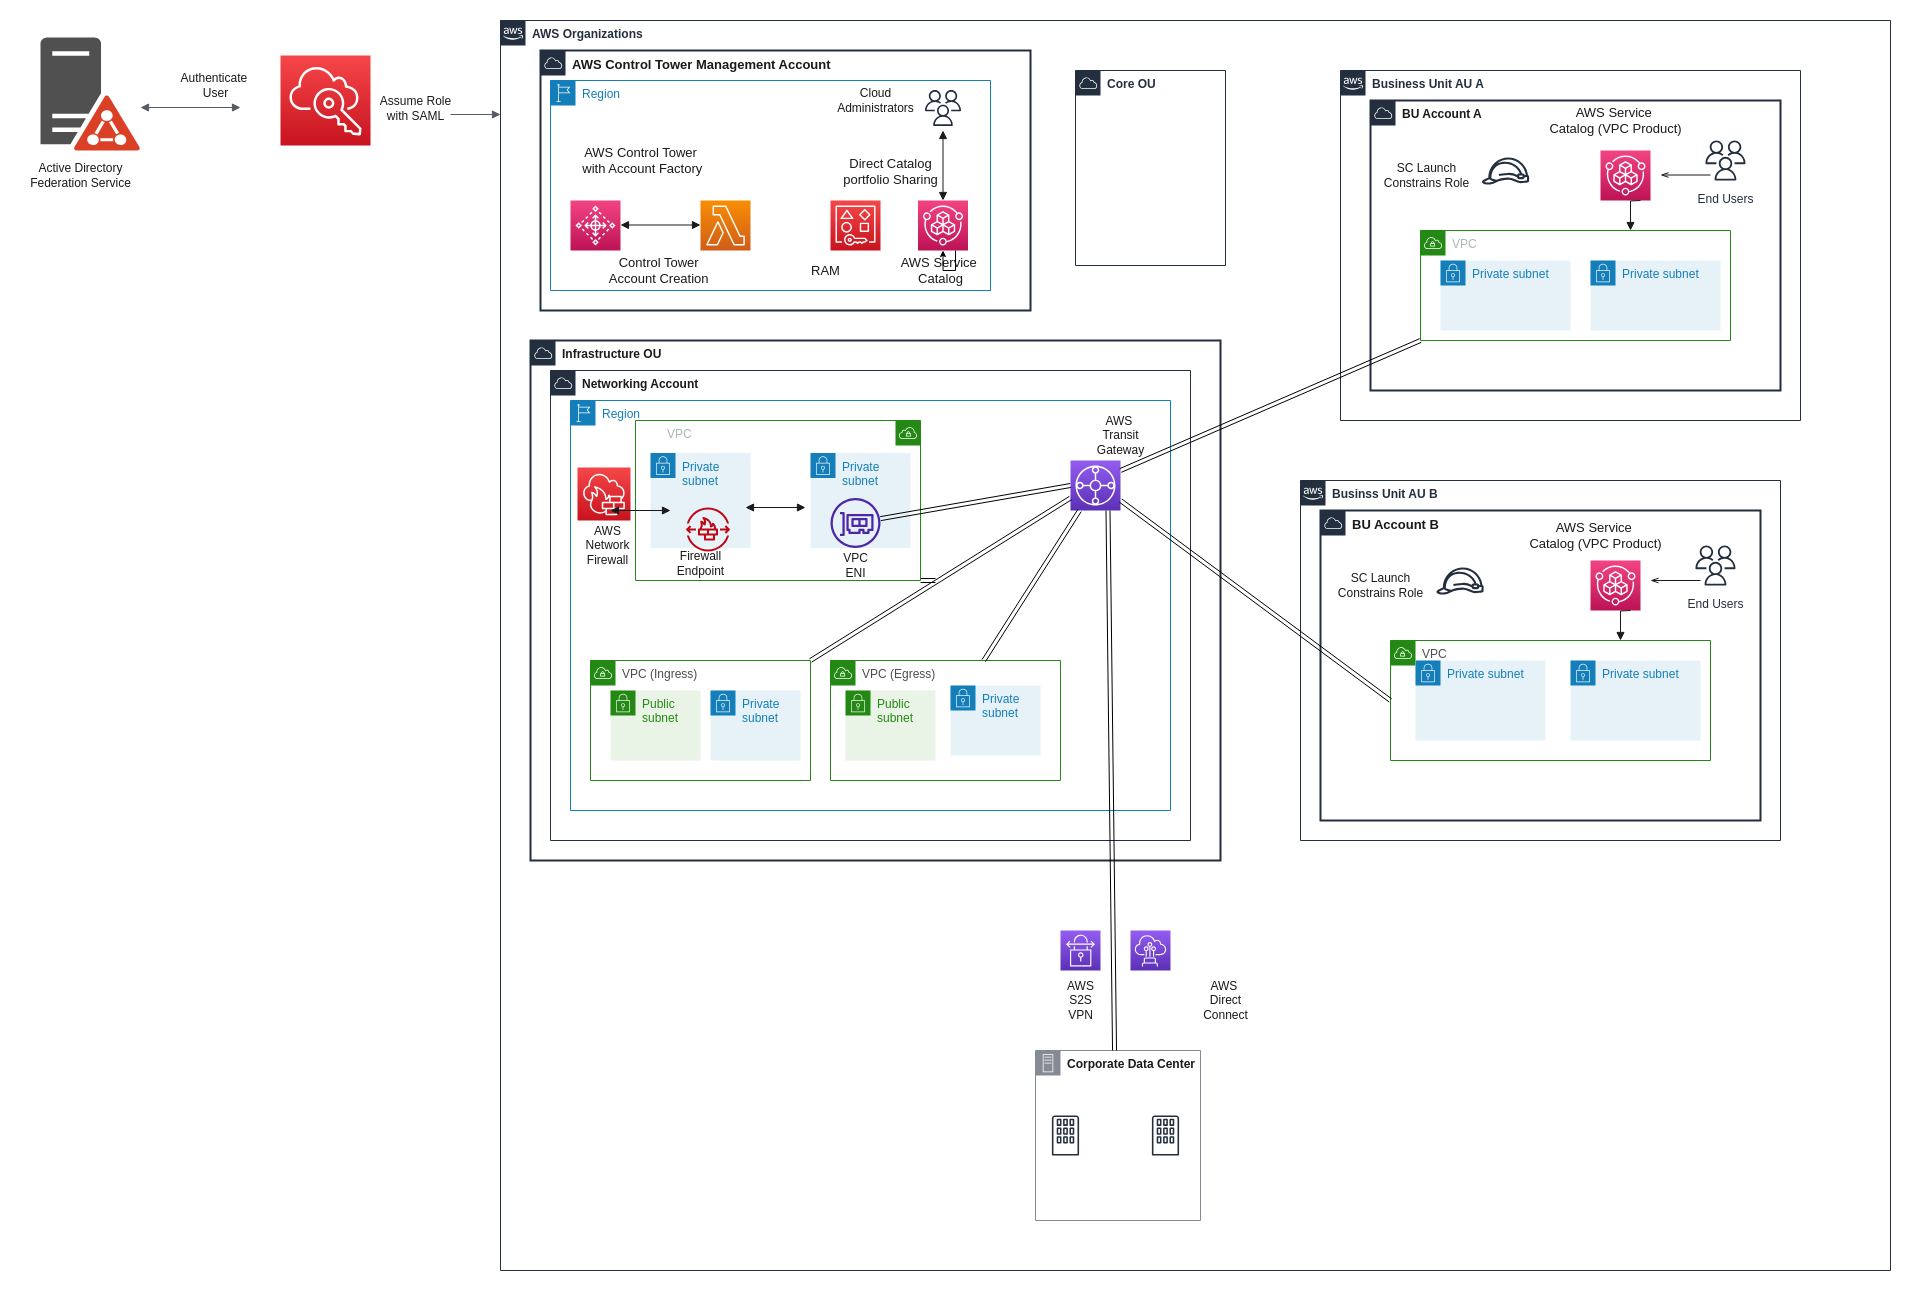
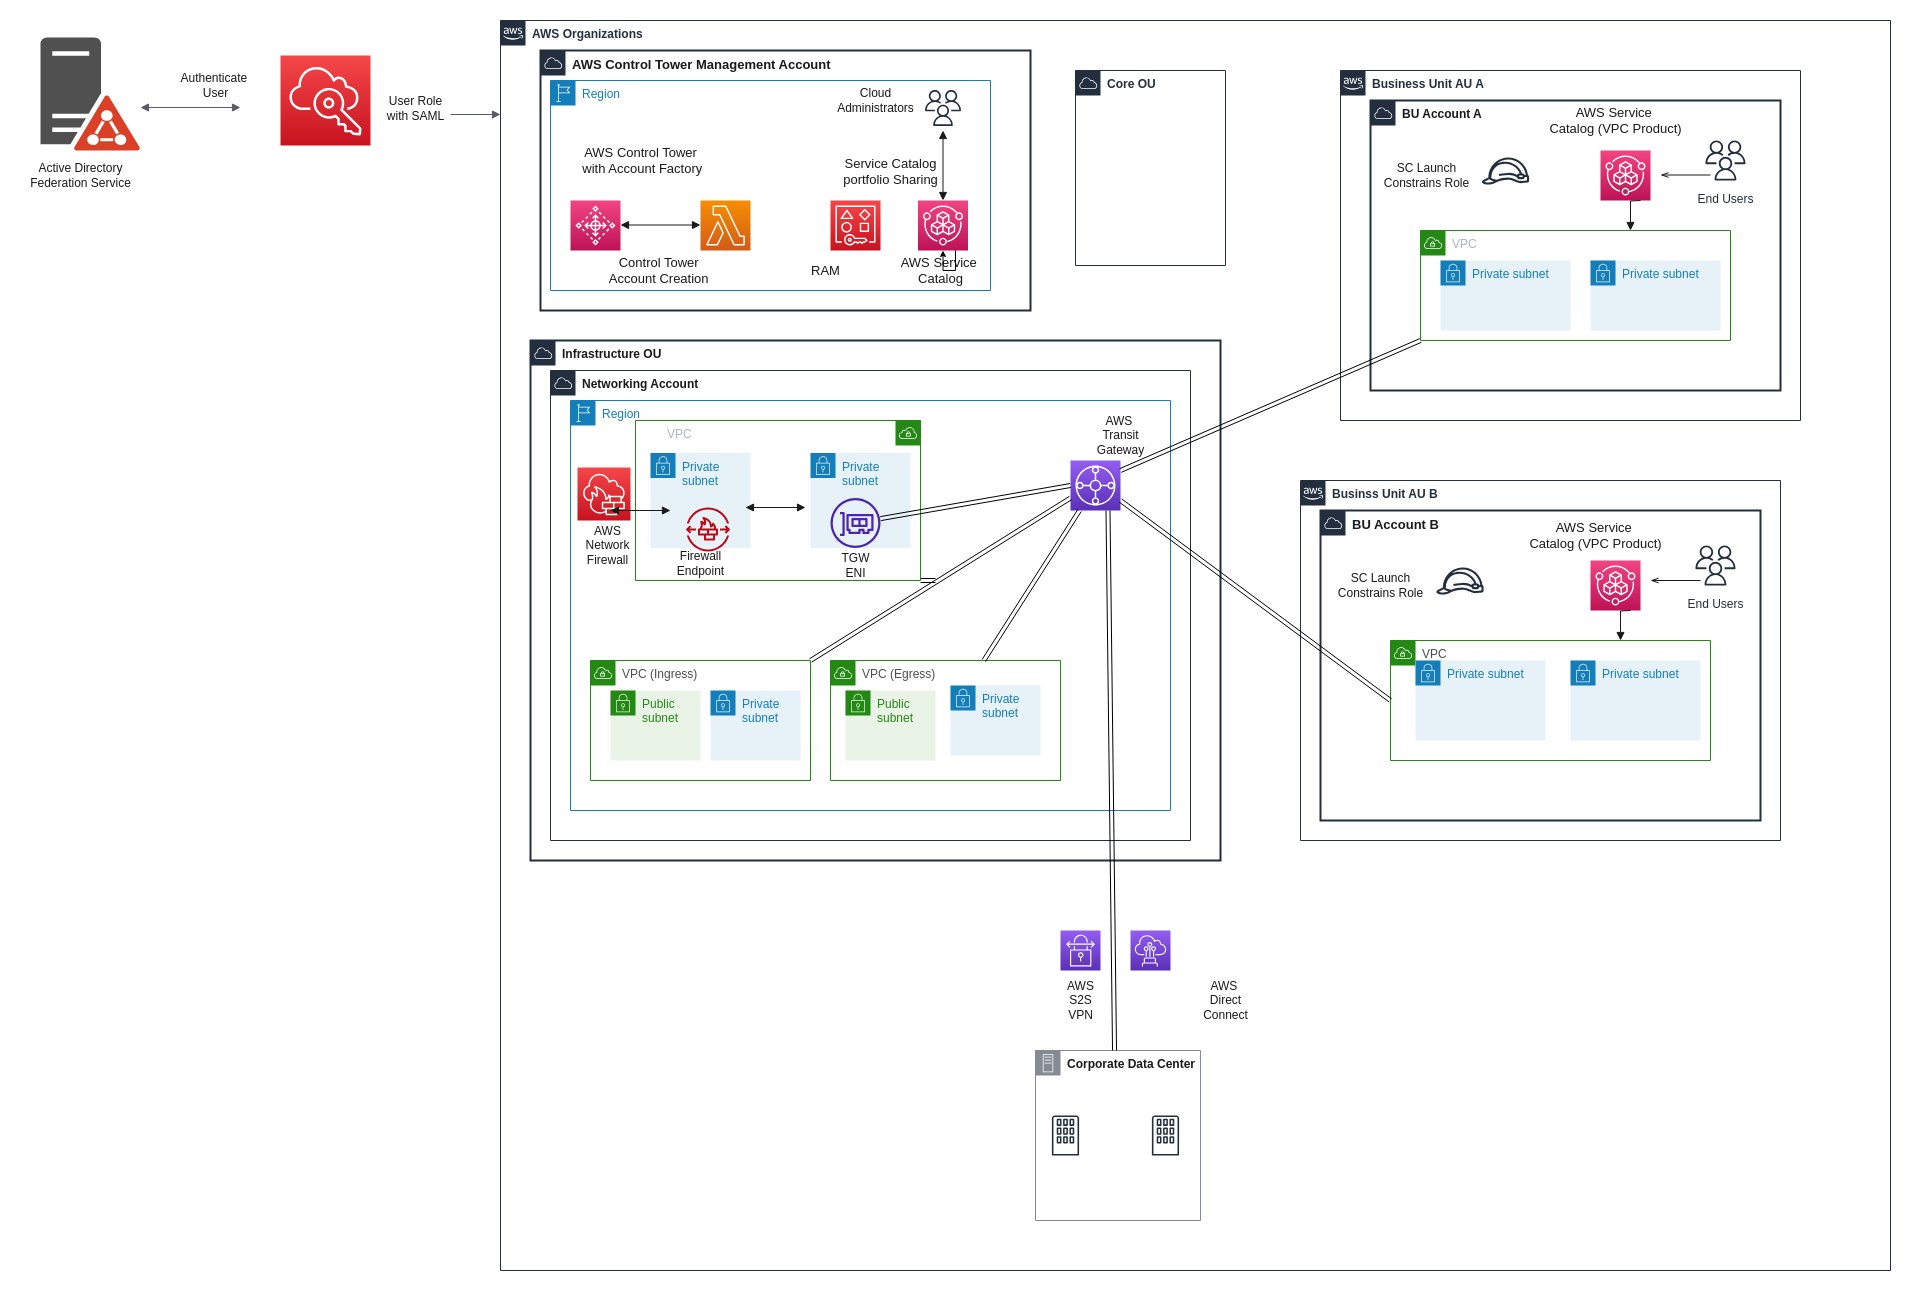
(416, 109) -> (416, 109)
(891, 172) -> (891, 172)
(856, 566) -> (856, 566)
